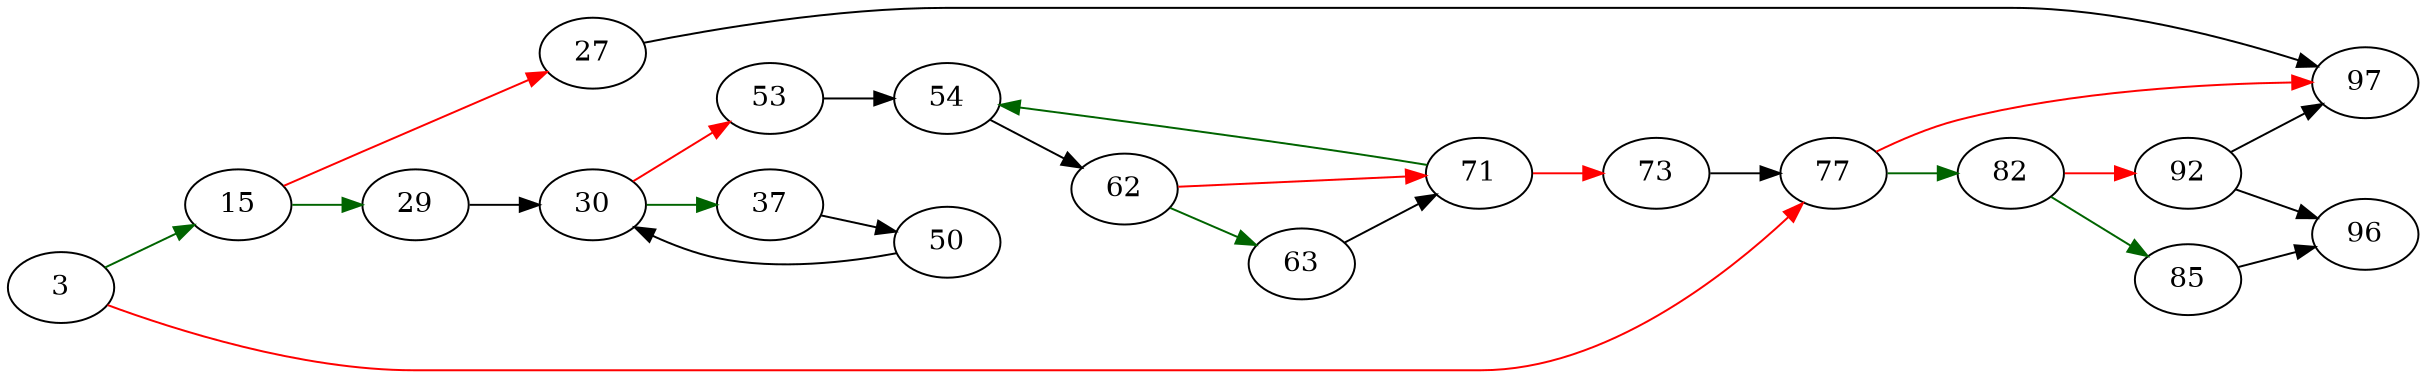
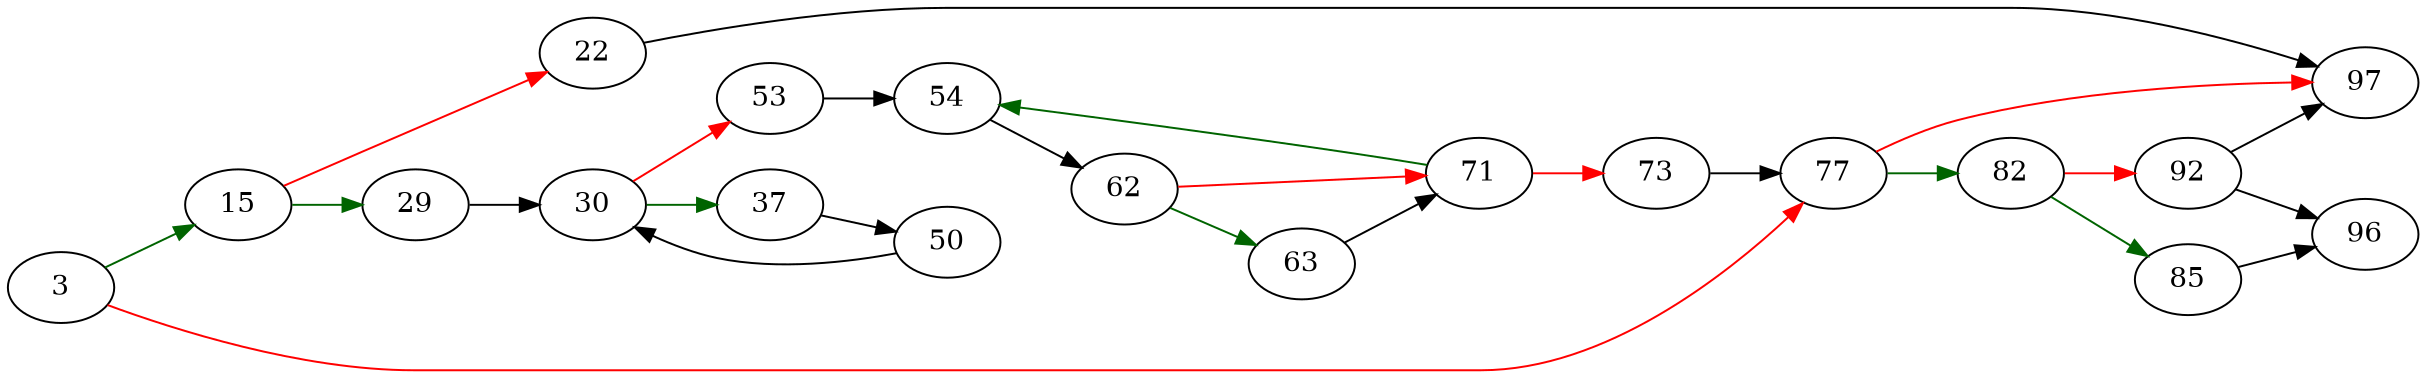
(593, 53) -> (593, 53)
